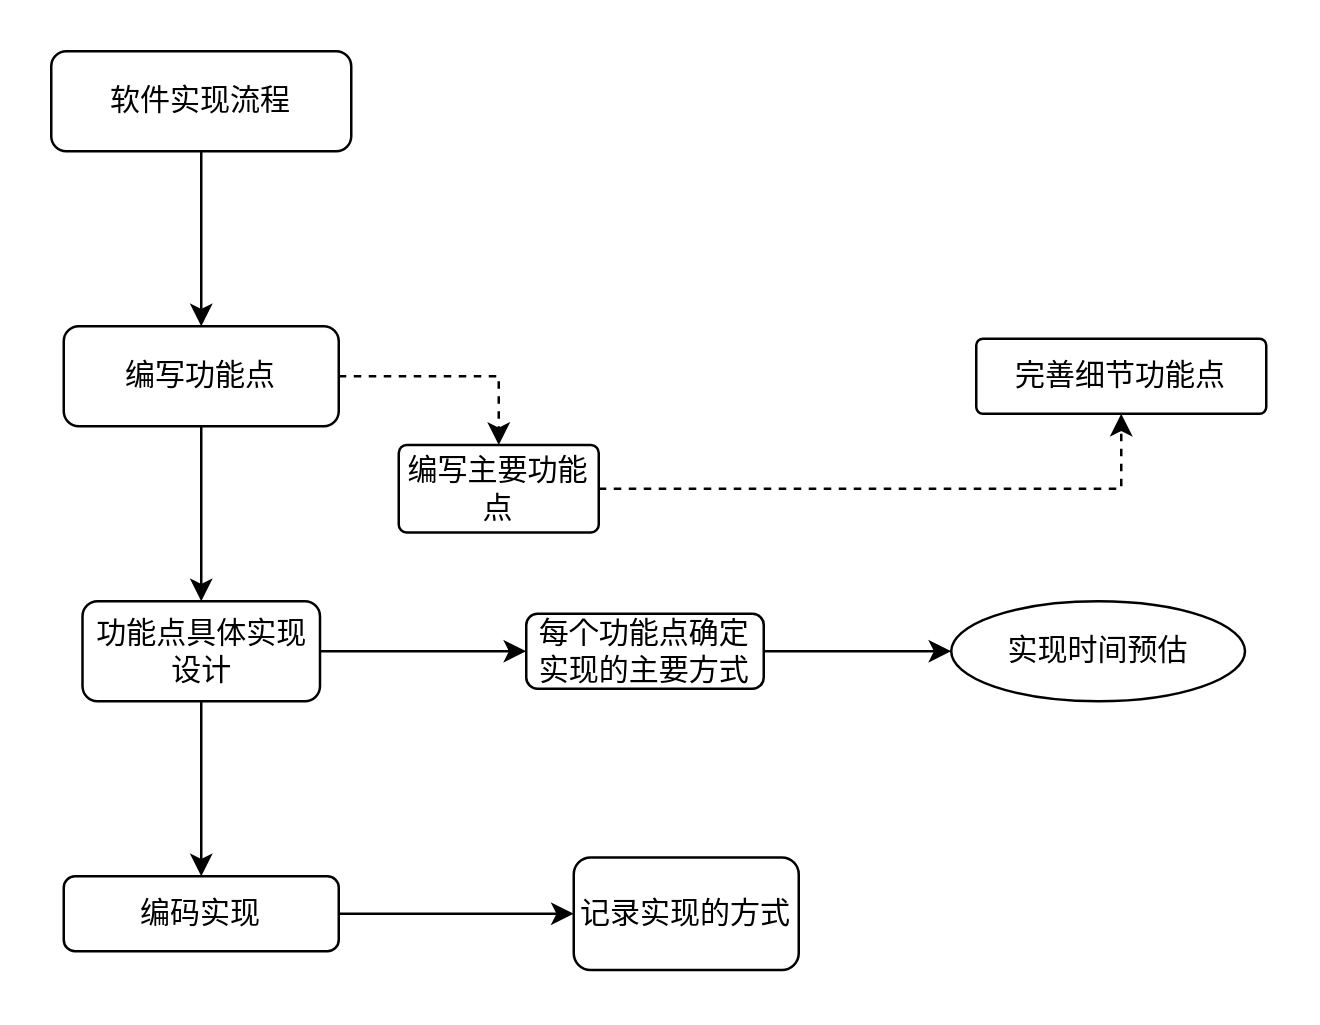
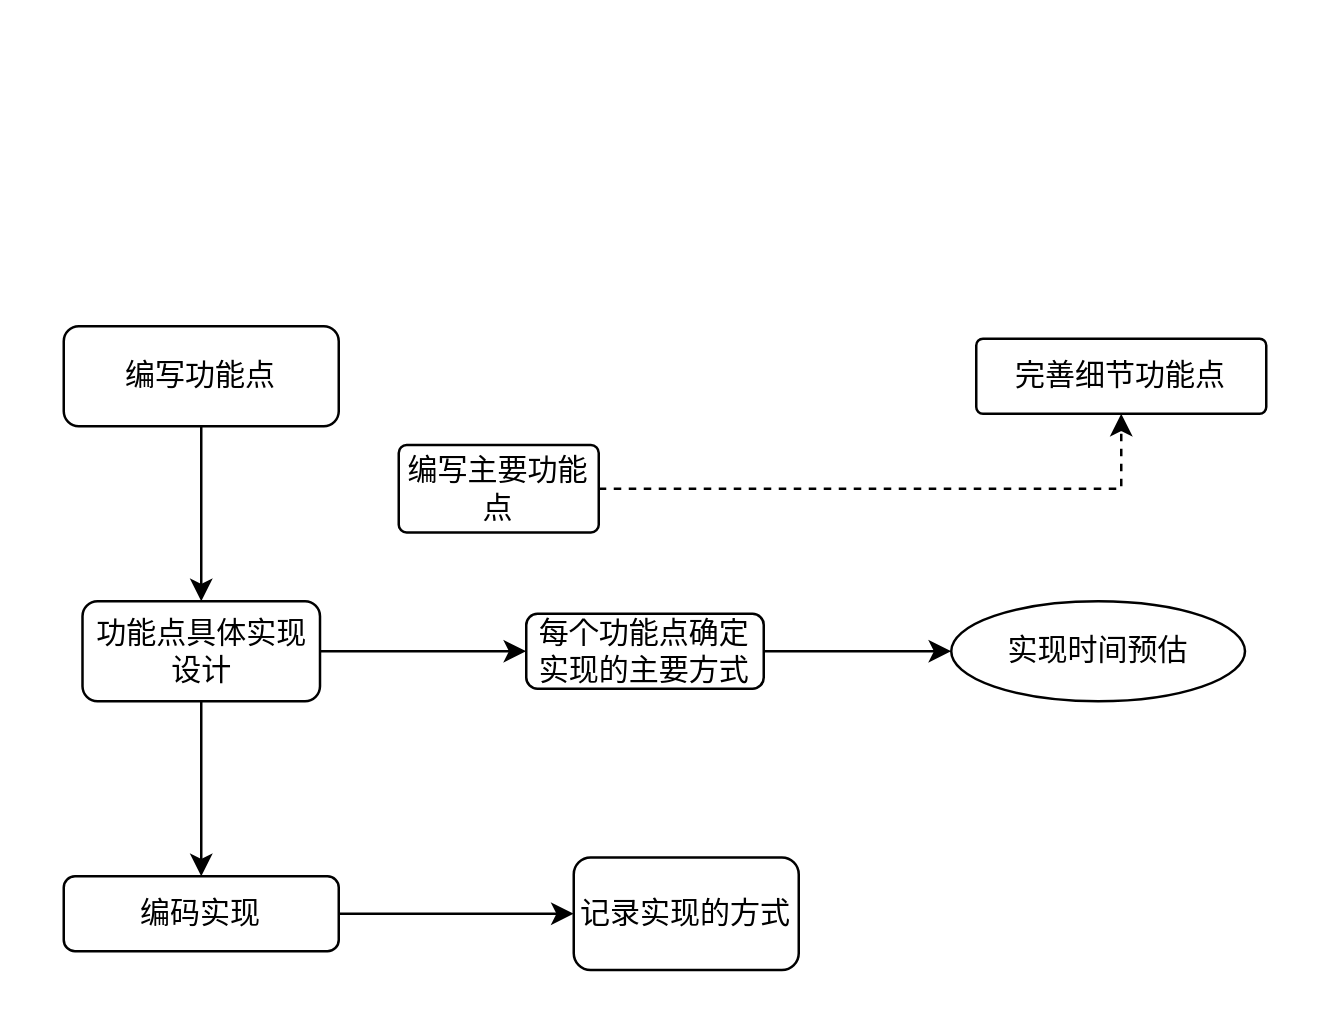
(201, 101) -> none
(201, 230) -> none
(445, 376) -> none
